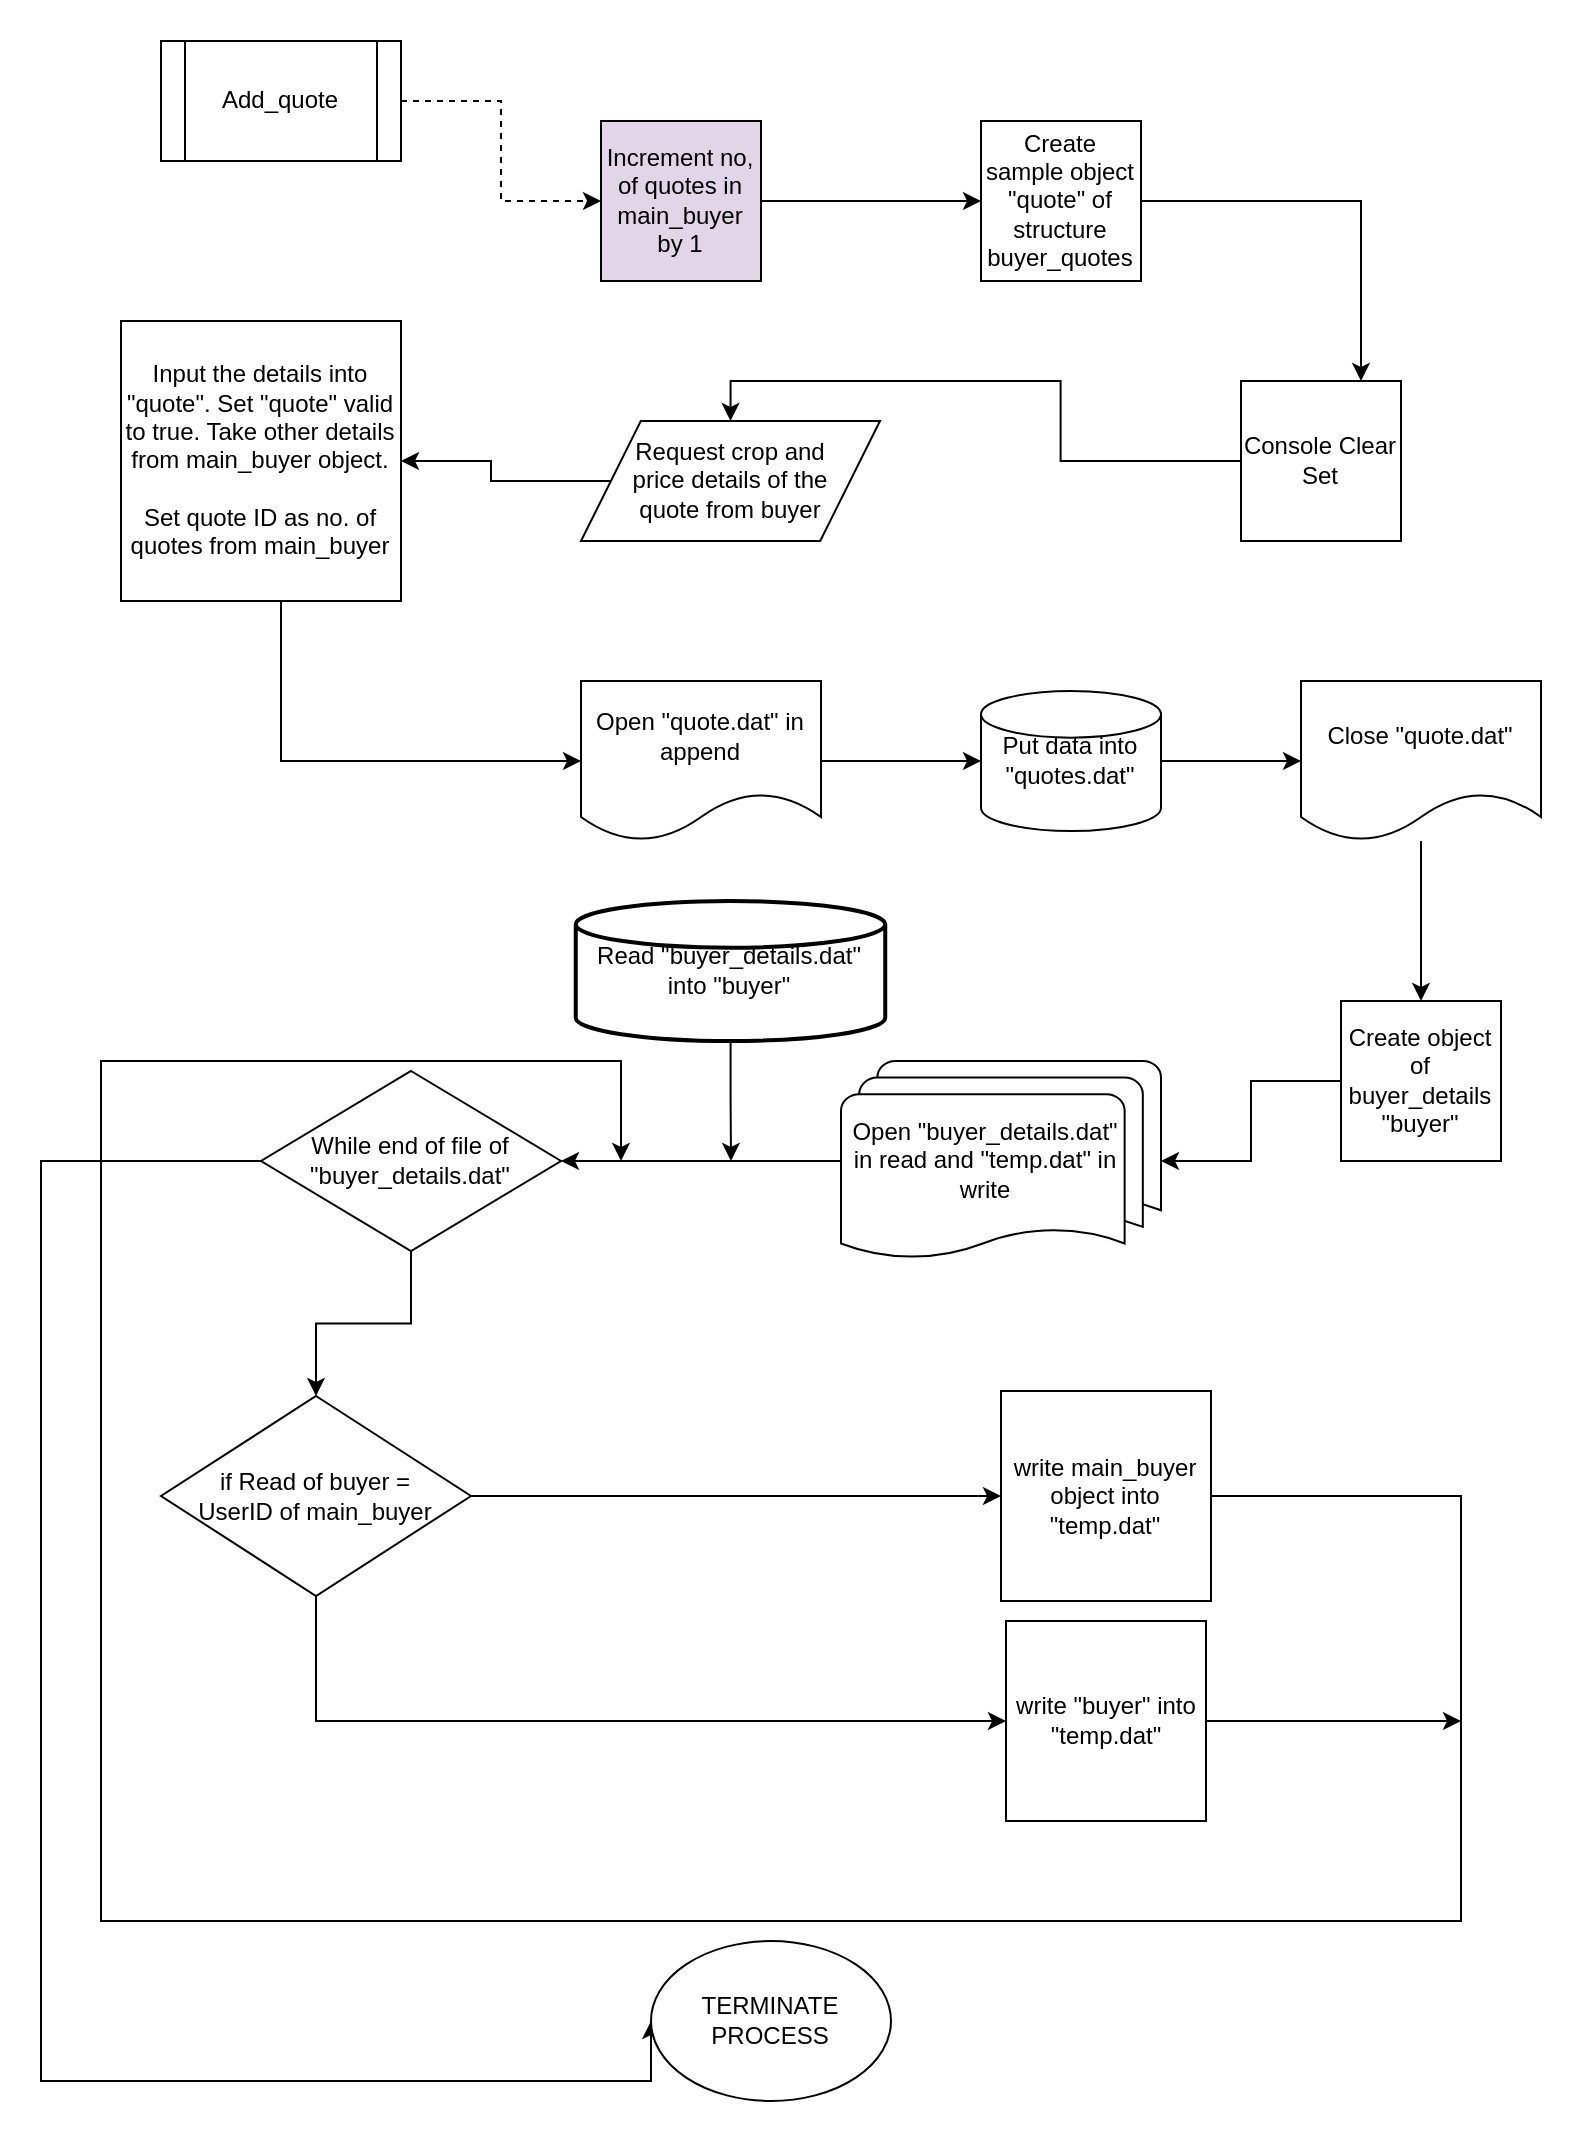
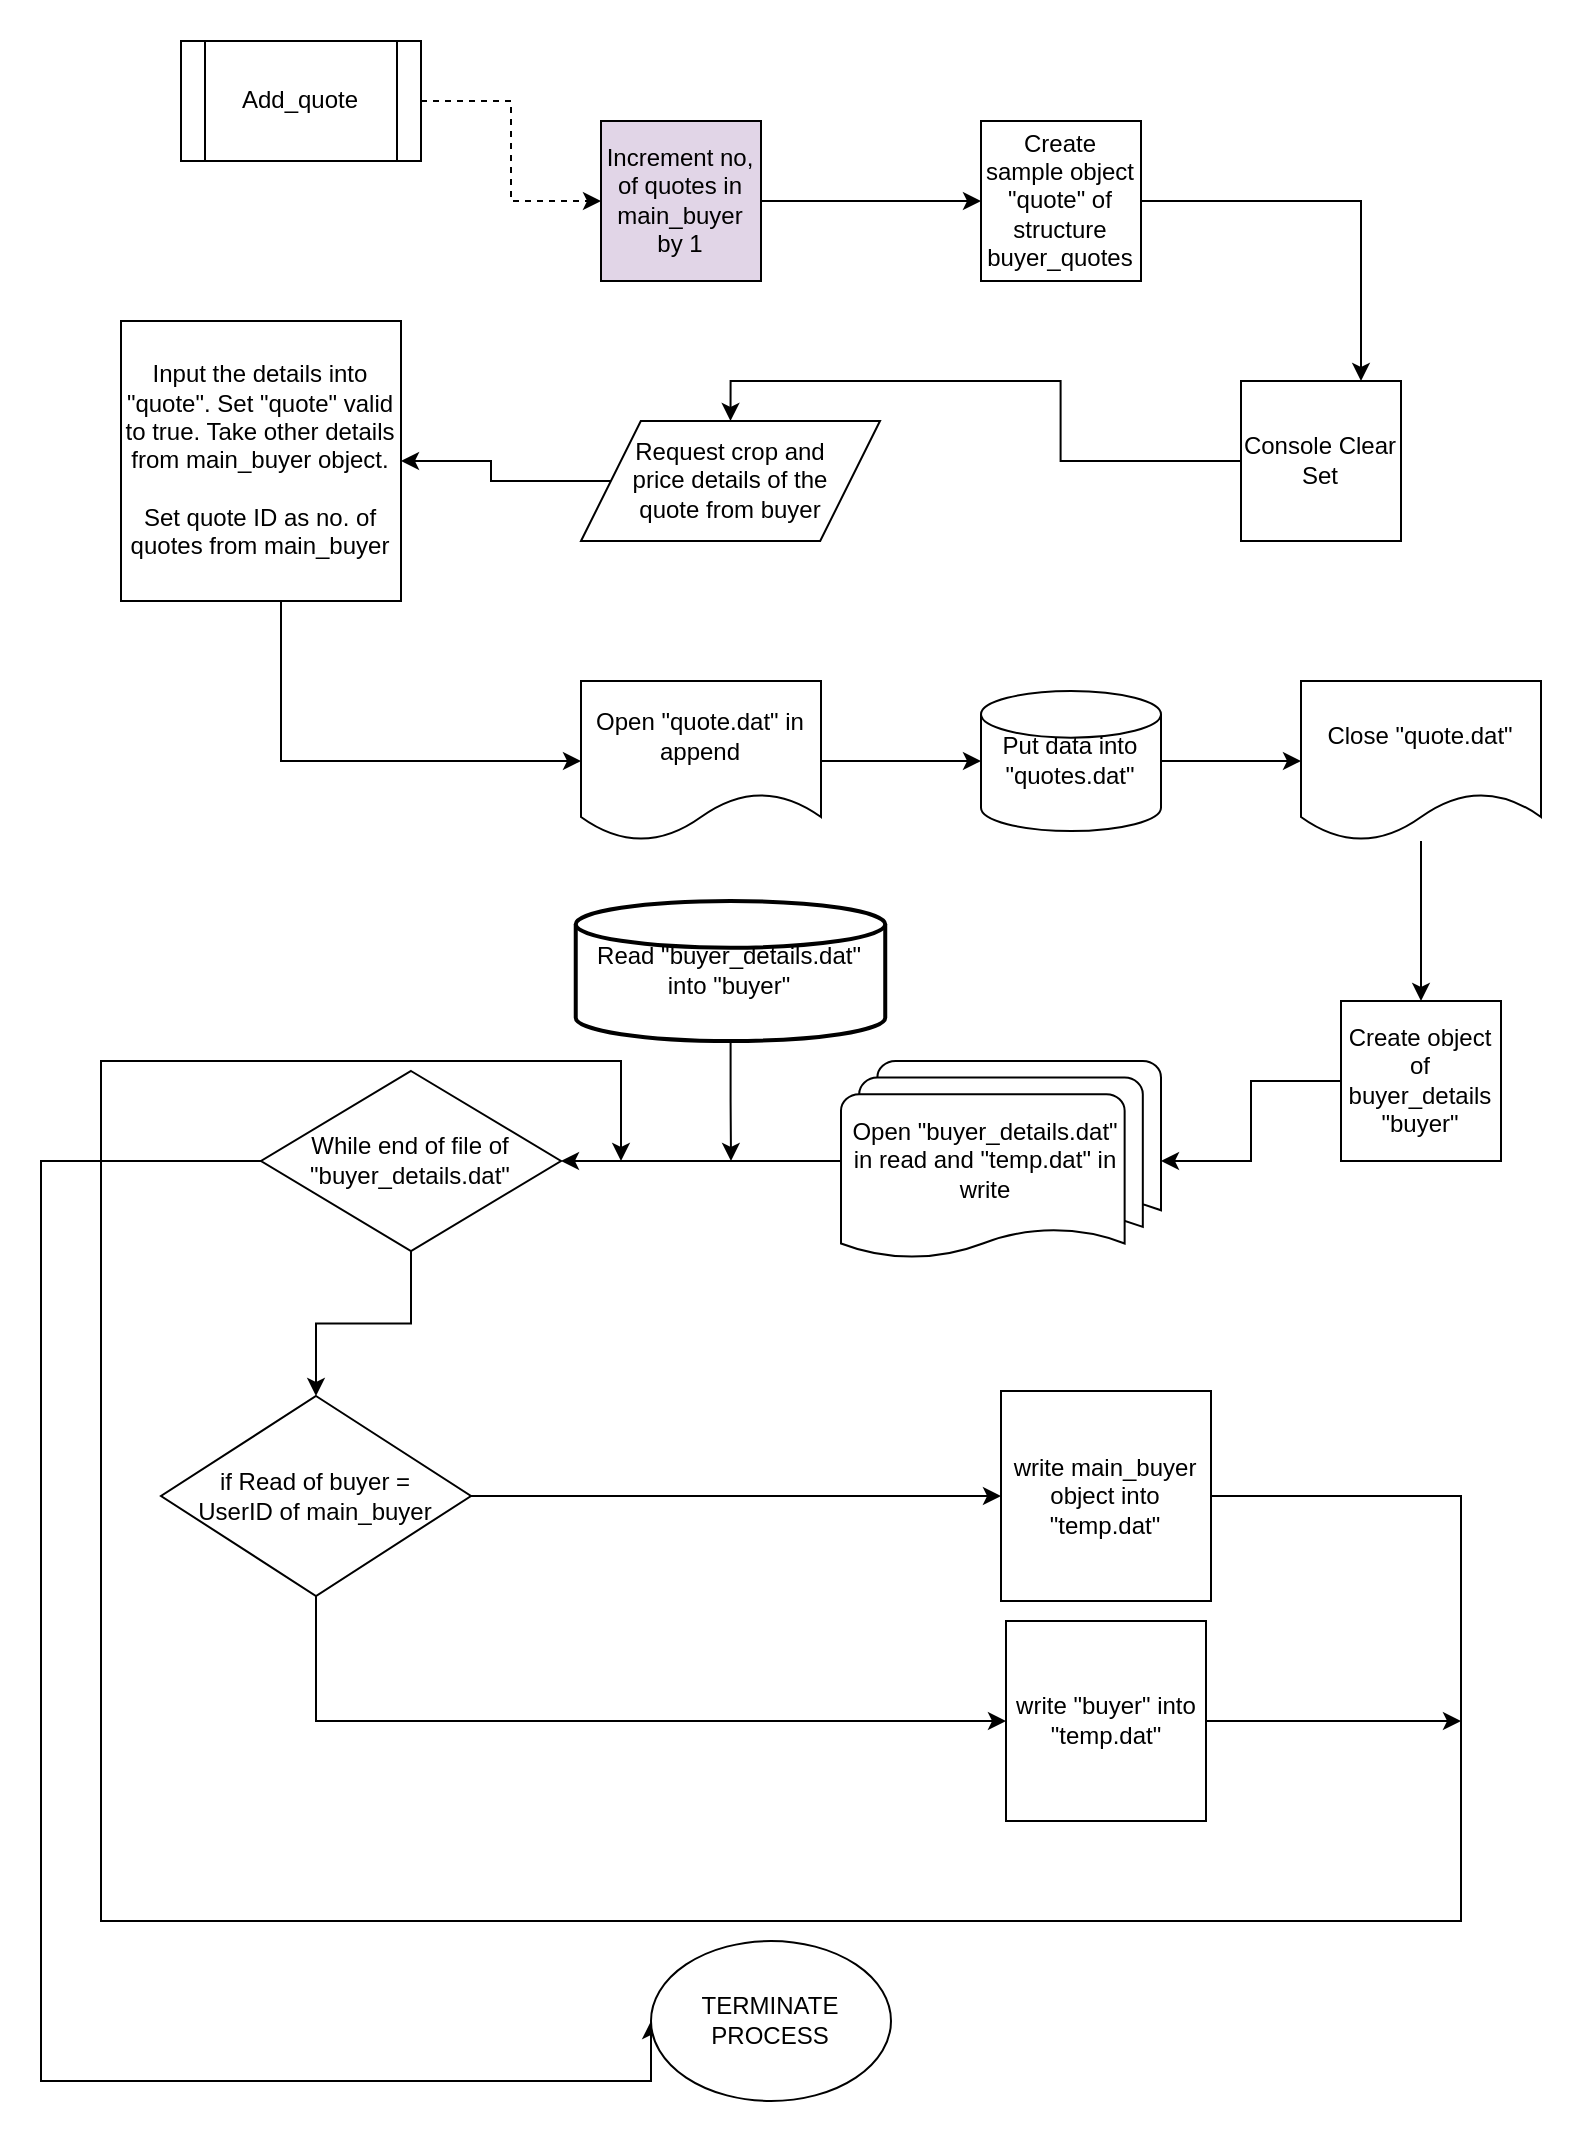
(281, 101) -> (301, 101)
